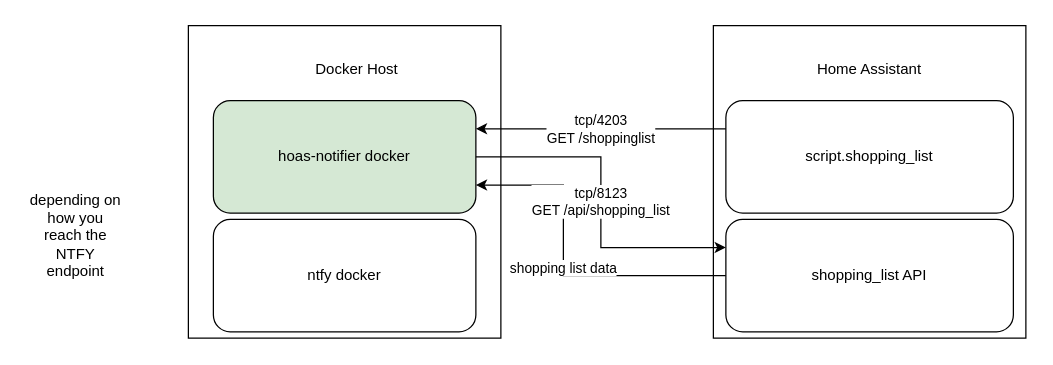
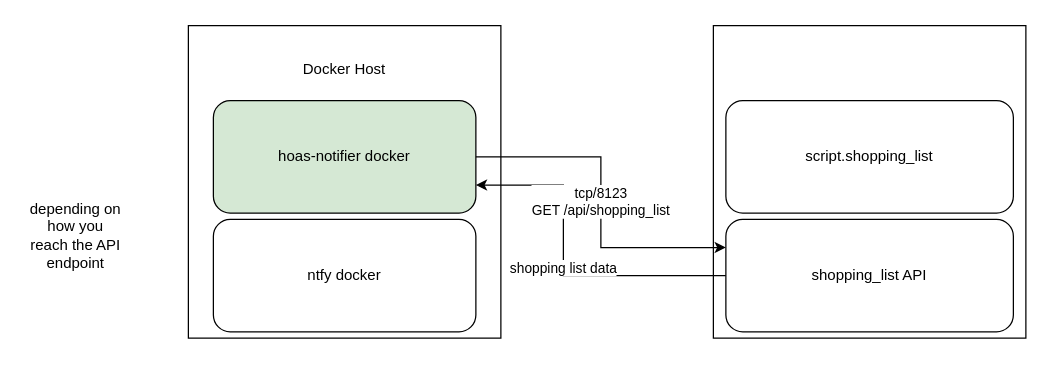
(357, 69) -> (344, 69)
(869, 69) -> none
(689, 129) -> none
(76, 236) -> (76, 236)
